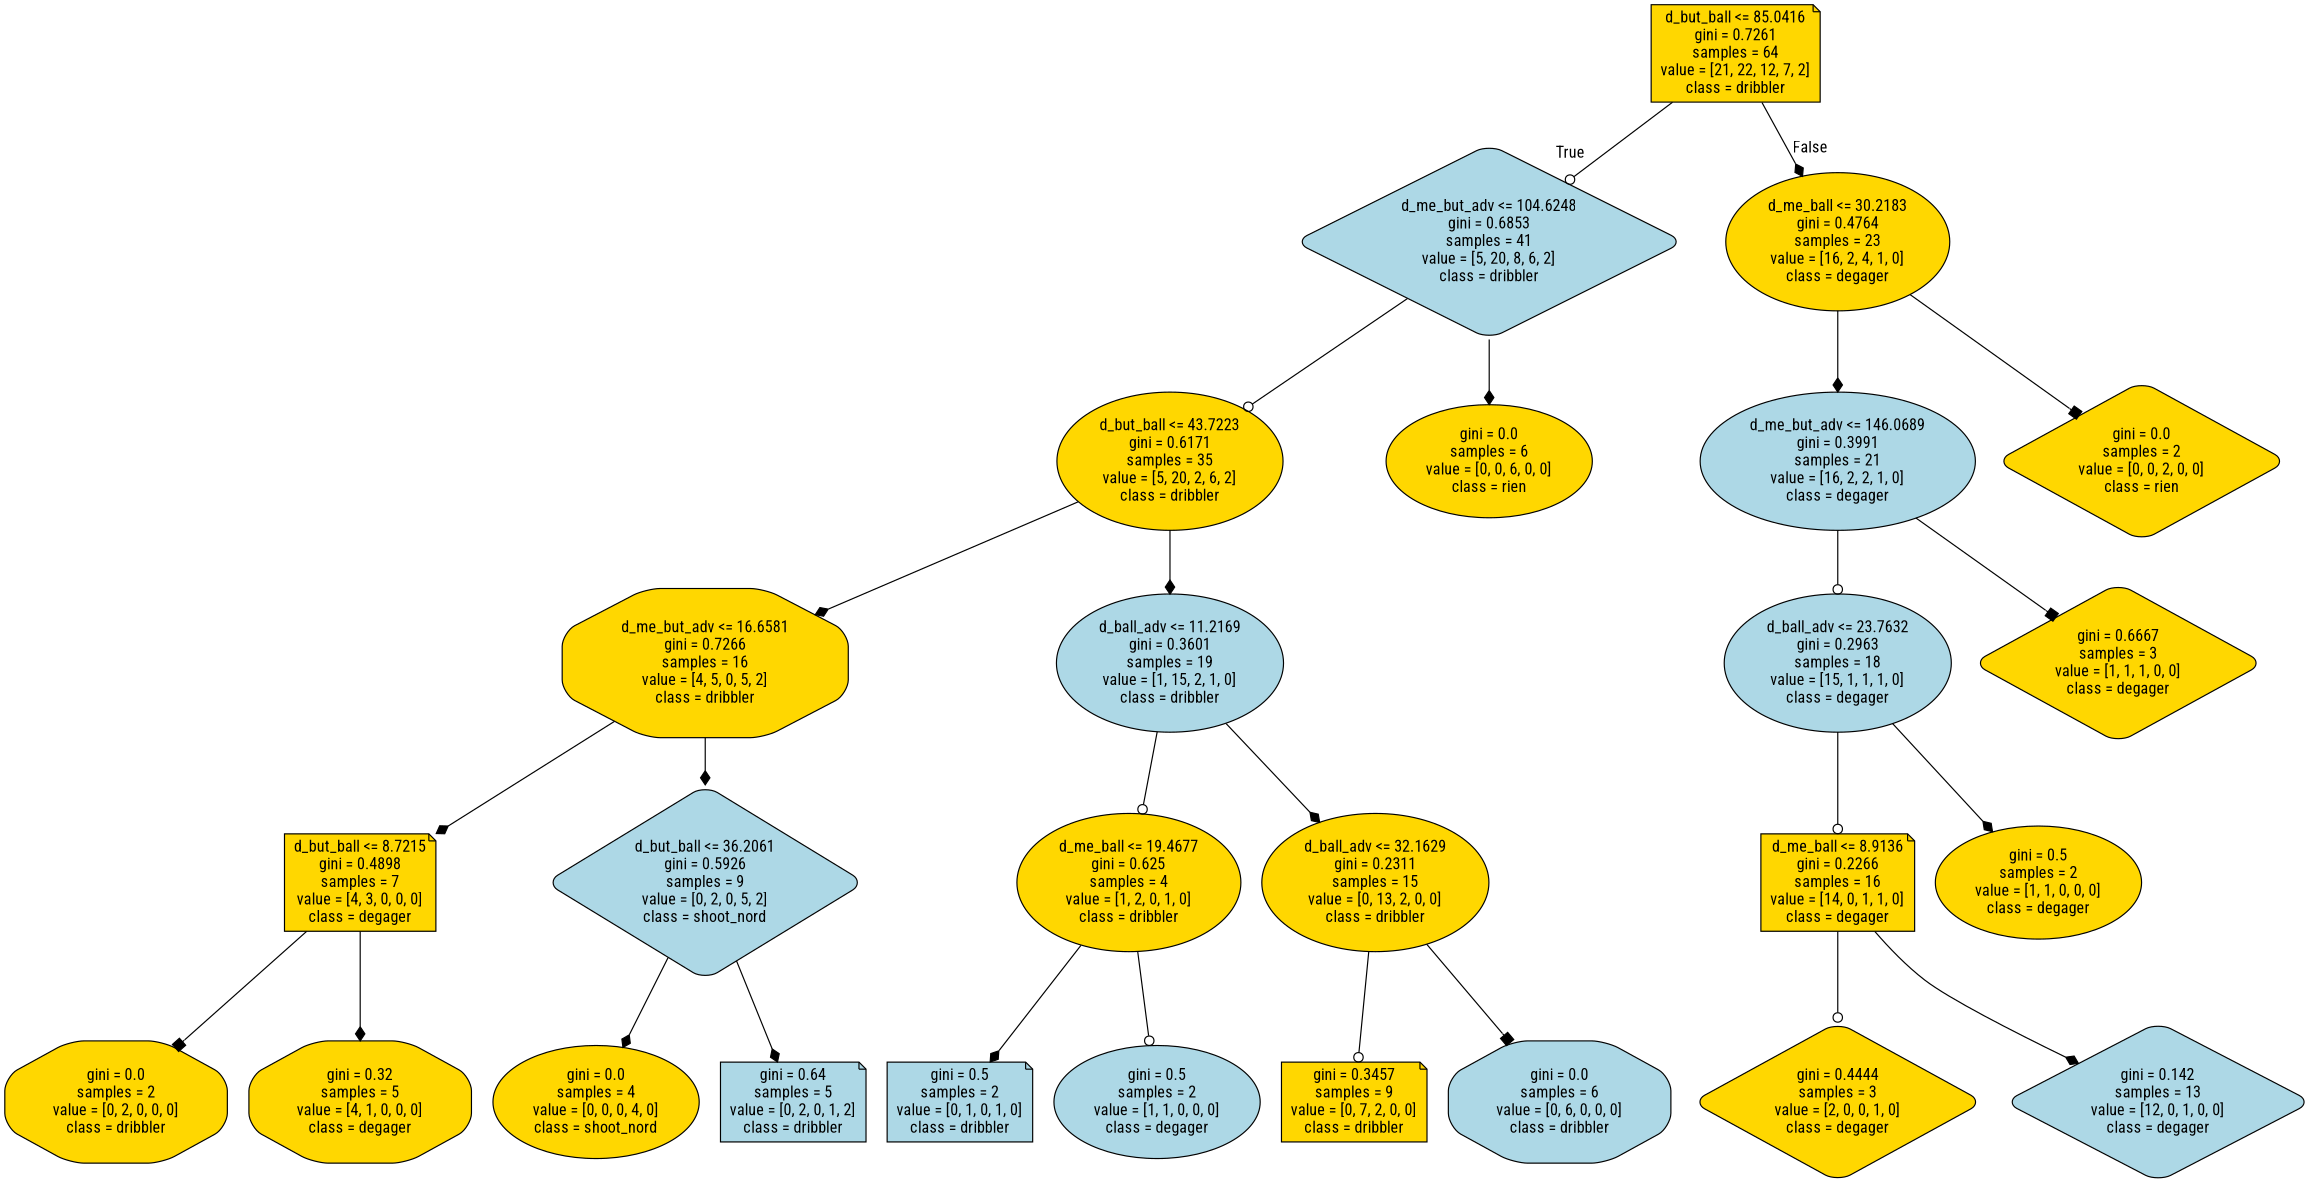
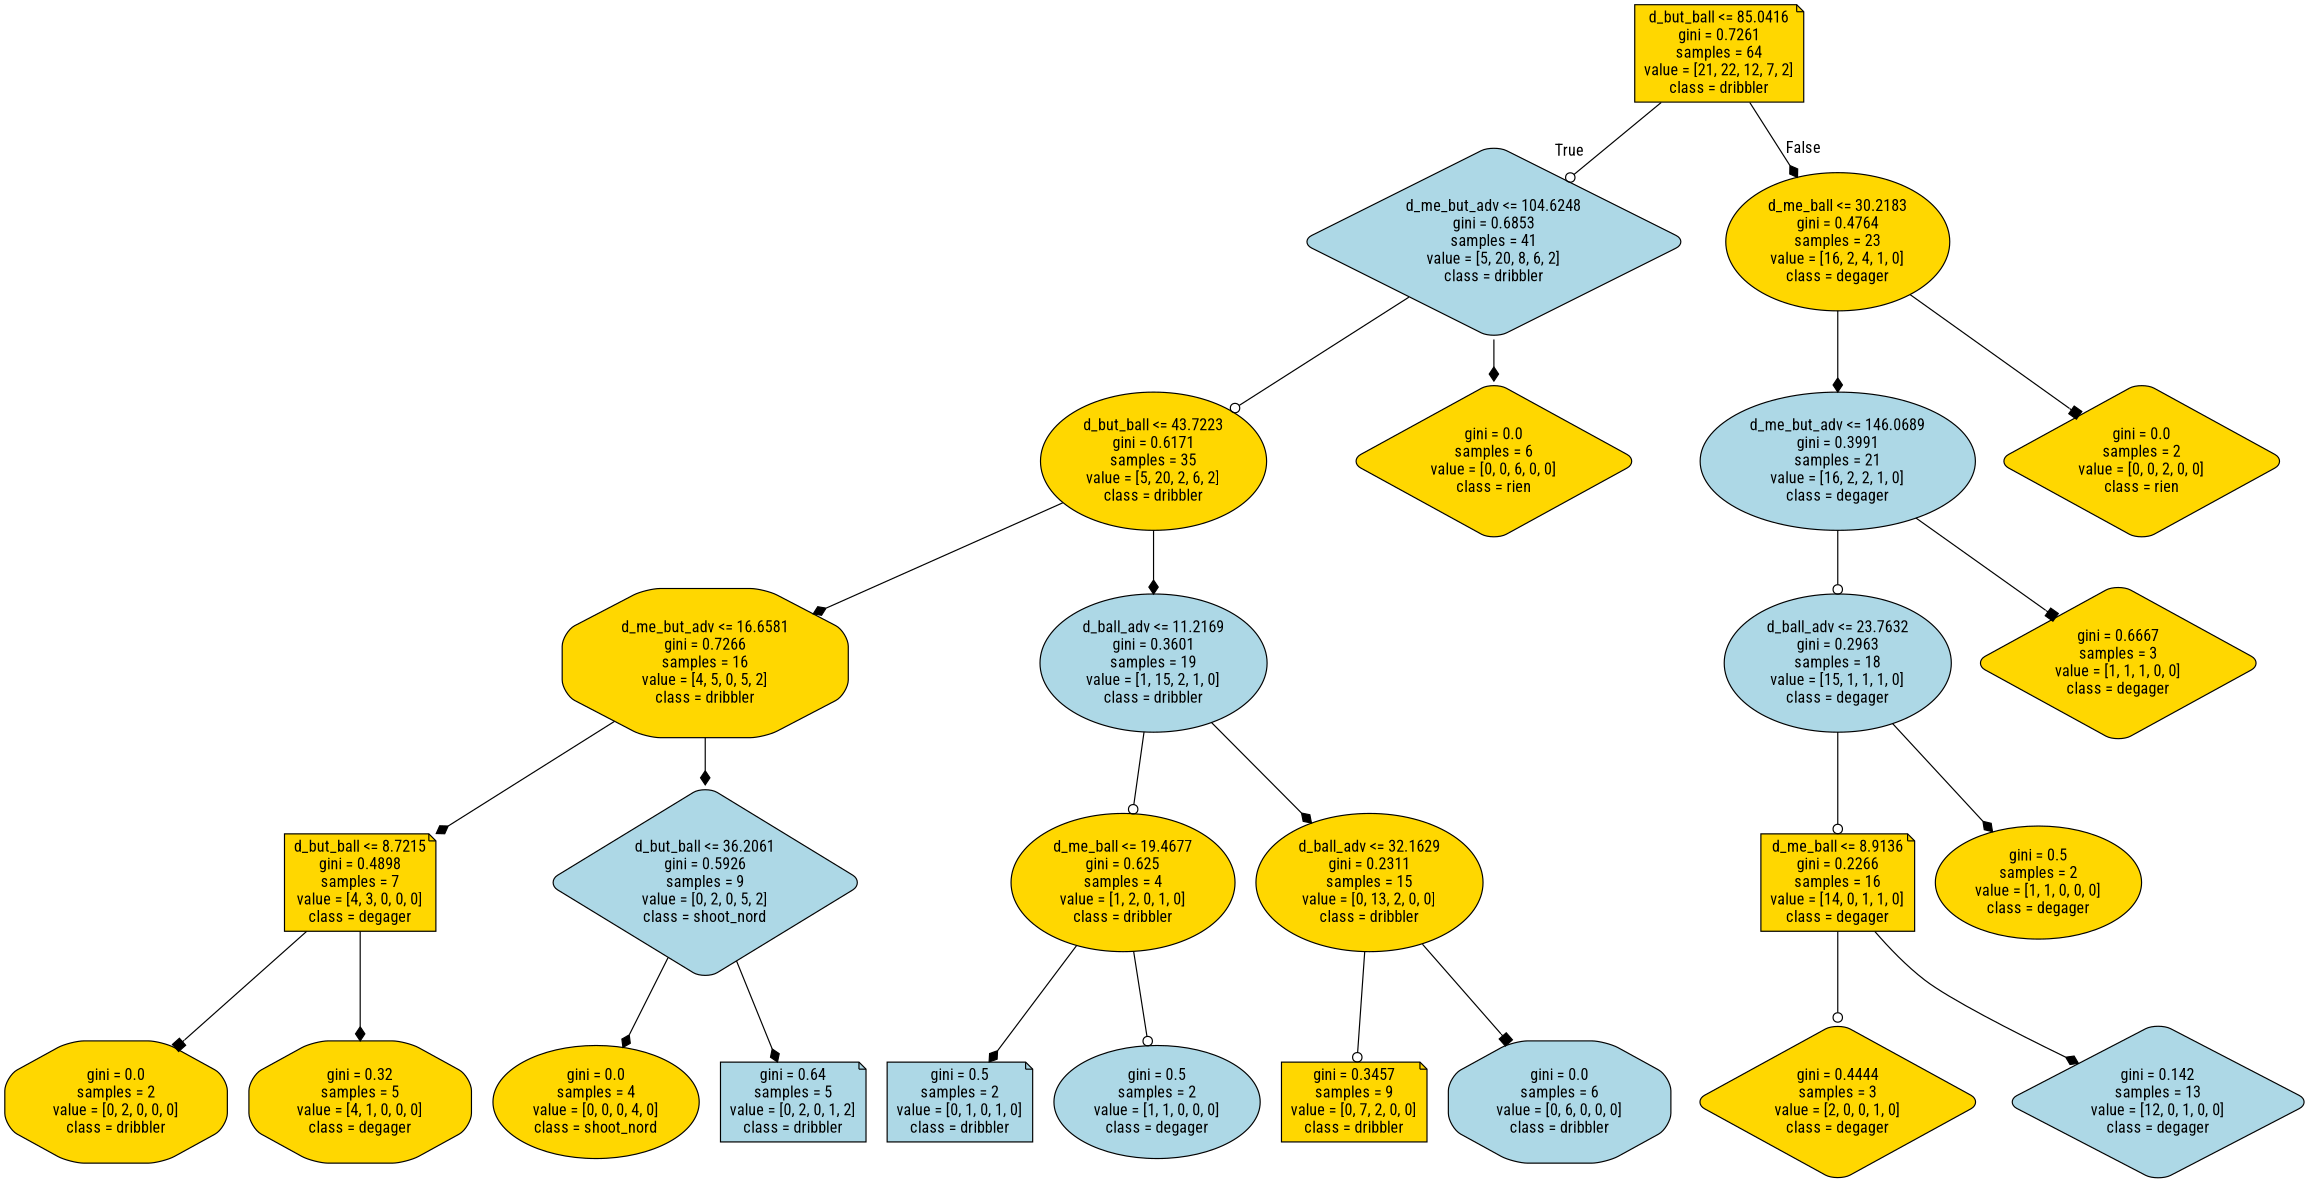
(1489, 461) -> (1494, 461)
